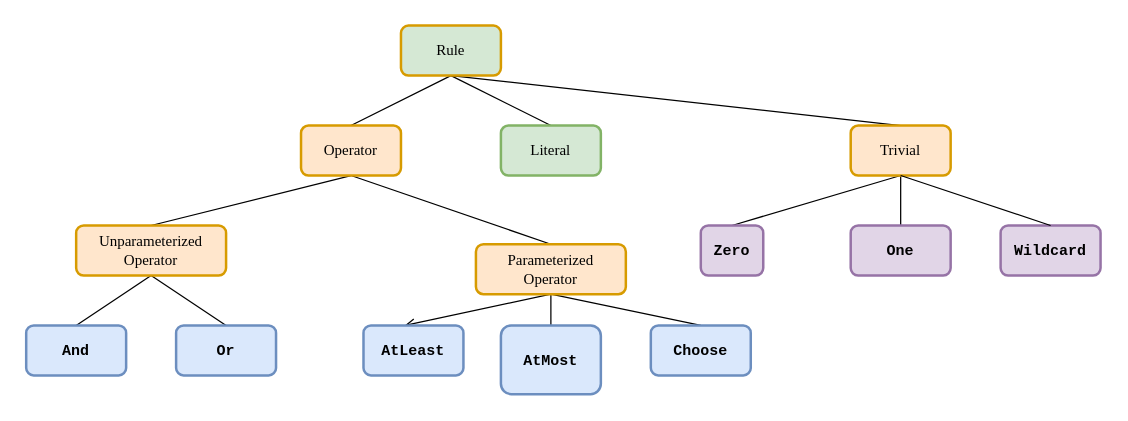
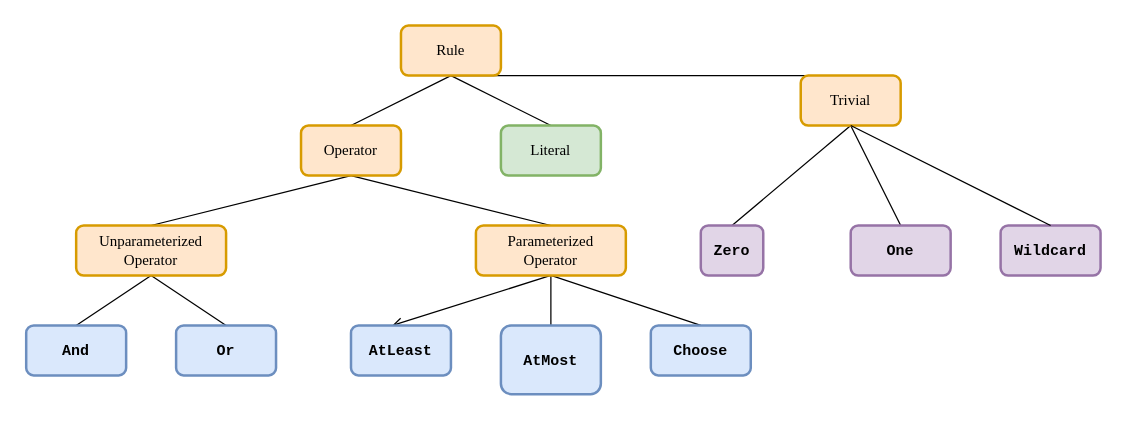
(451, 51) -> (451, 51)
(901, 151) -> (851, 101)
(551, 269) -> (551, 251)
(413, 351) -> (401, 351)
